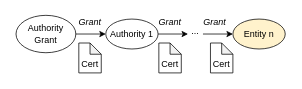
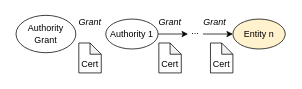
(99, 34) -> none
